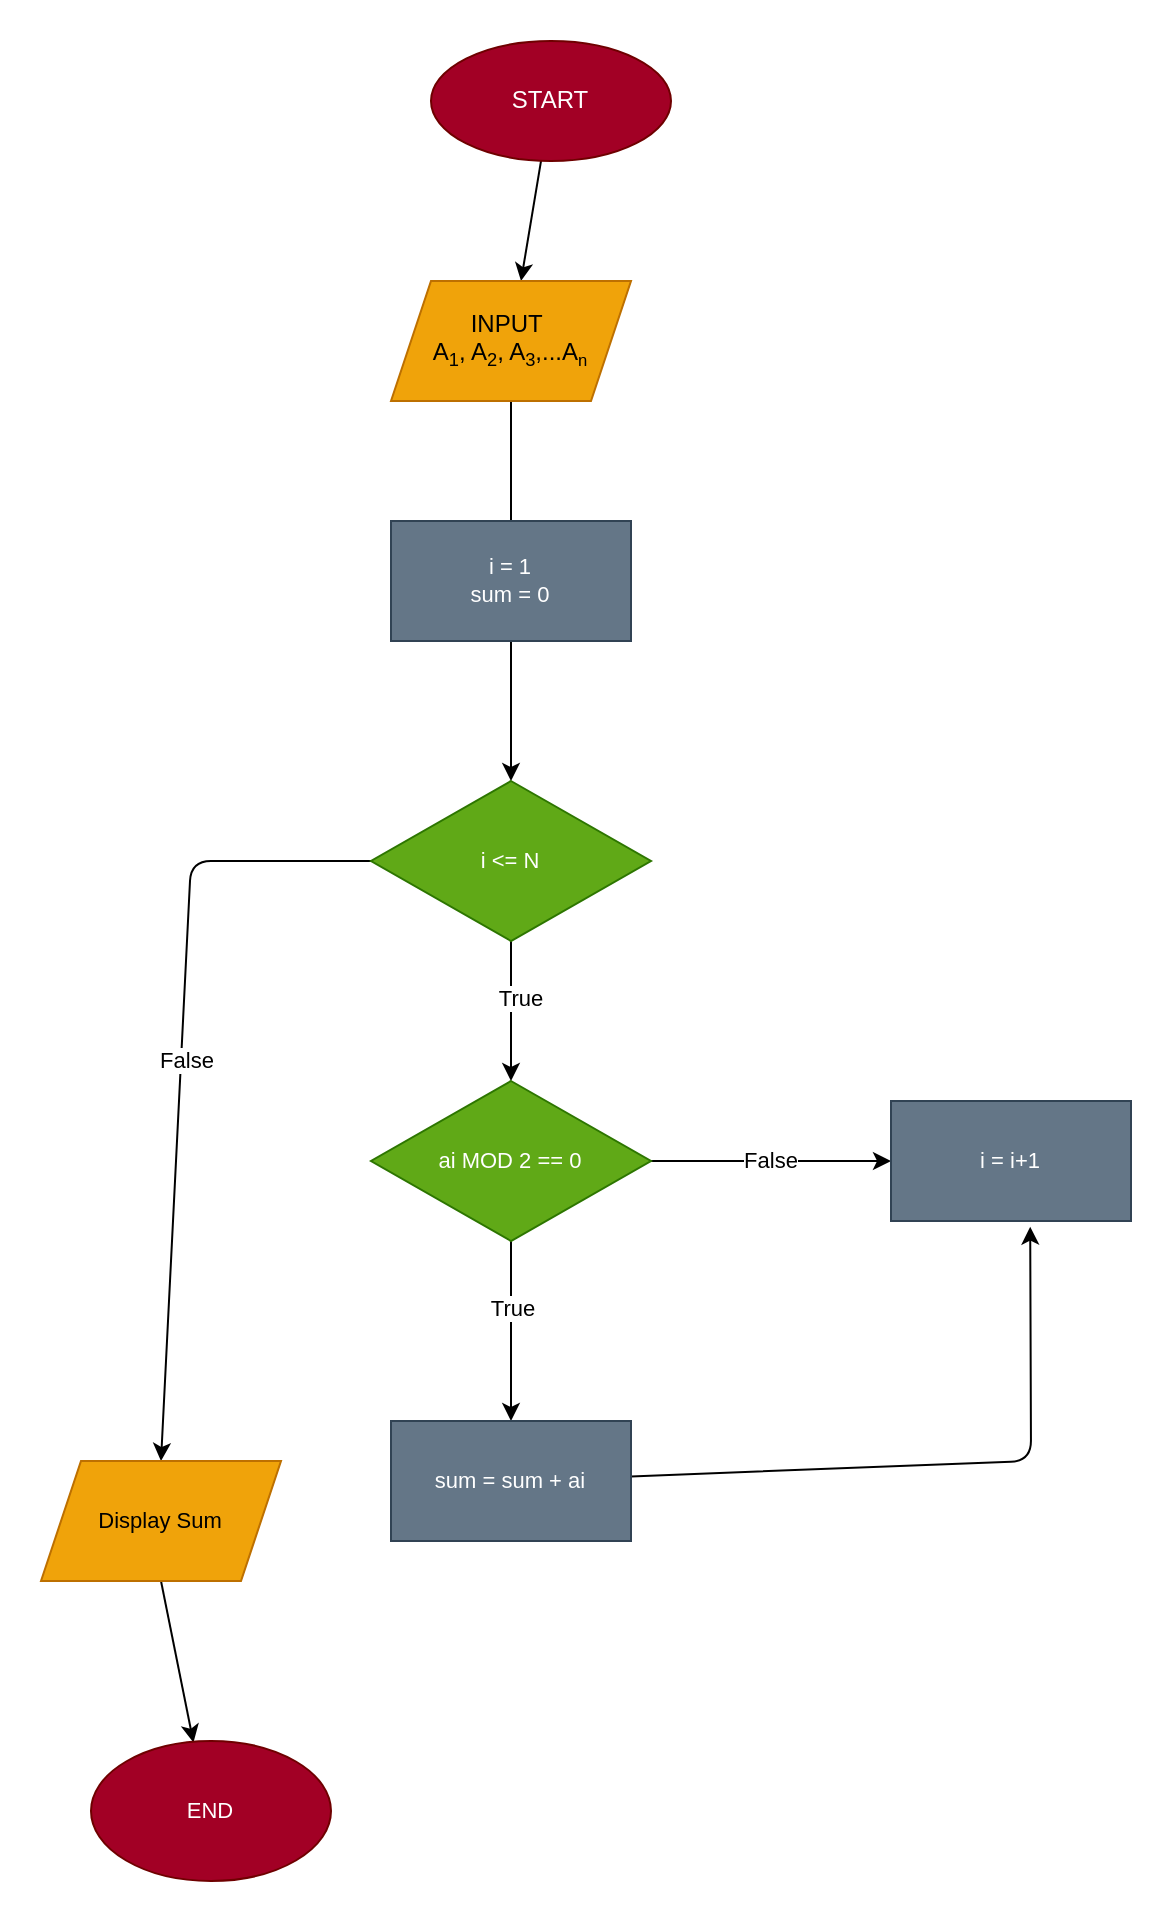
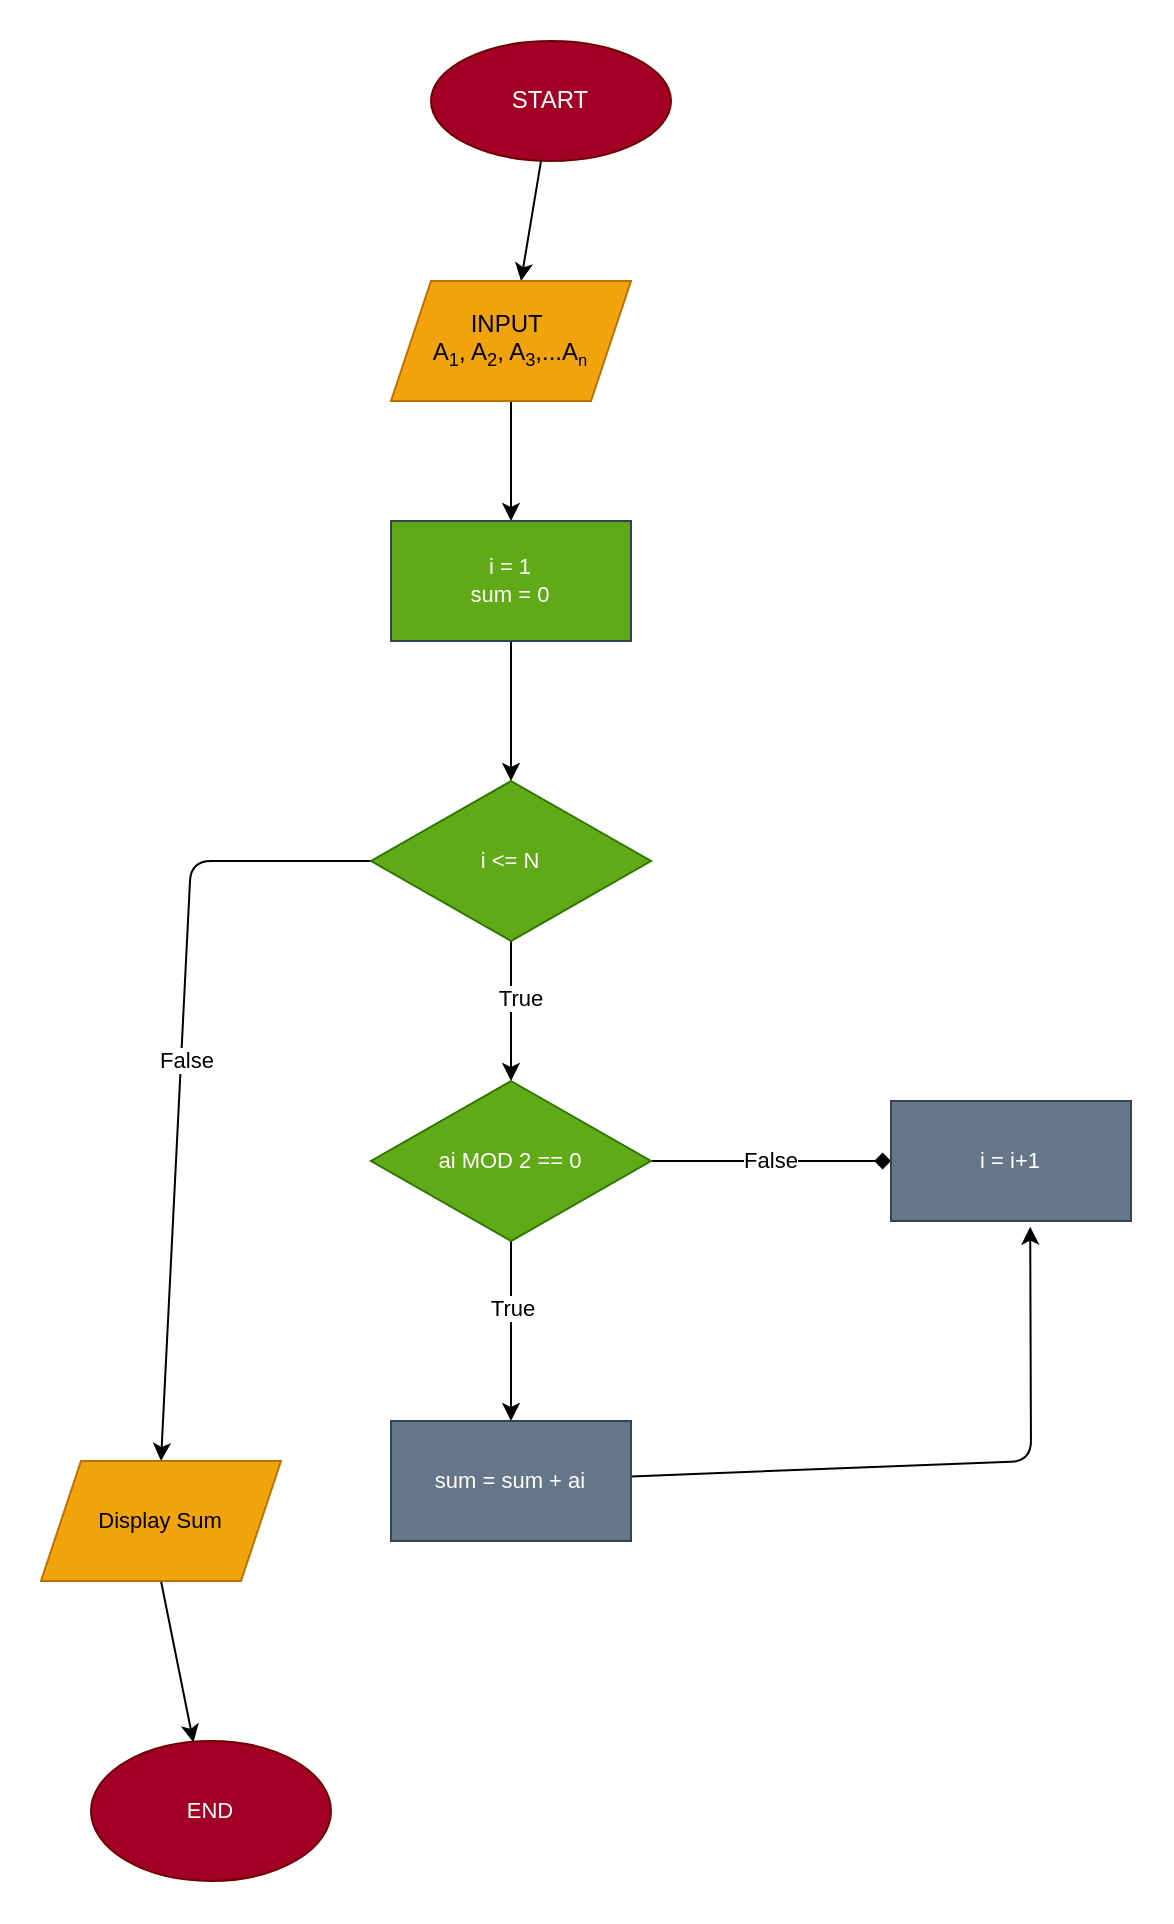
(511, 511) -> (511, 506)
(511, 581) -> (511, 581)
(875, 1161) -> (874, 1161)
